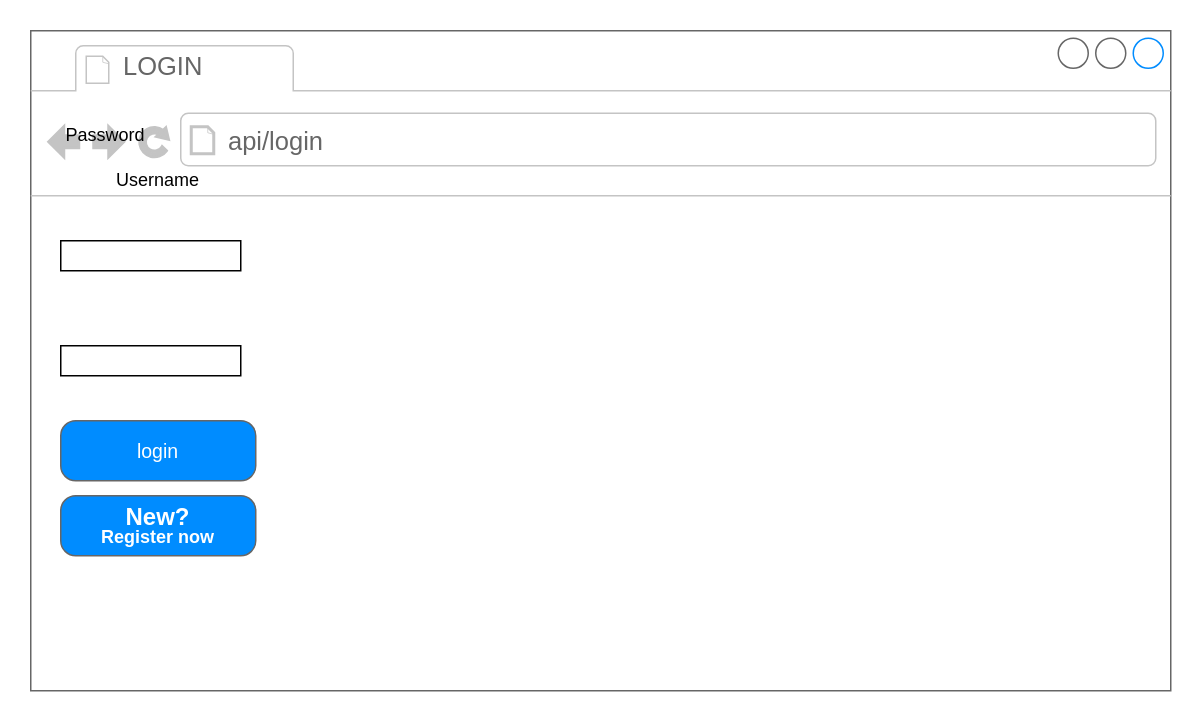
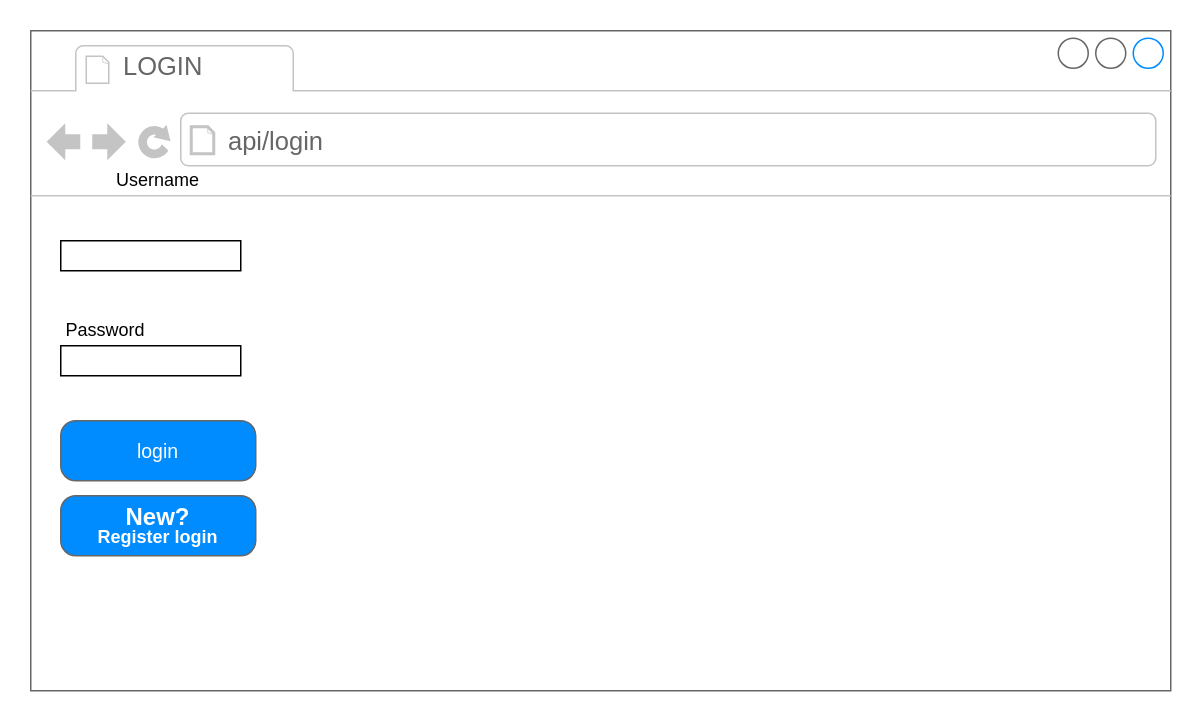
(106, 136) -> (106, 331)
(158, 538) -> (158, 538)
